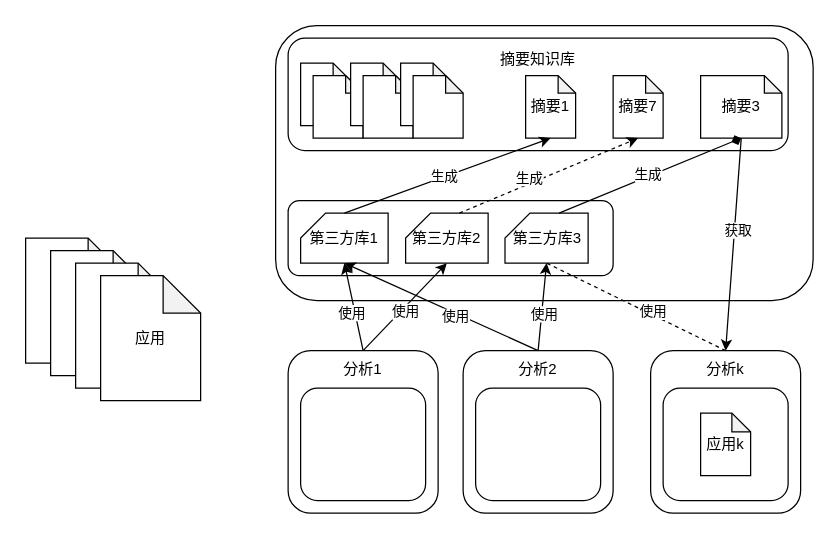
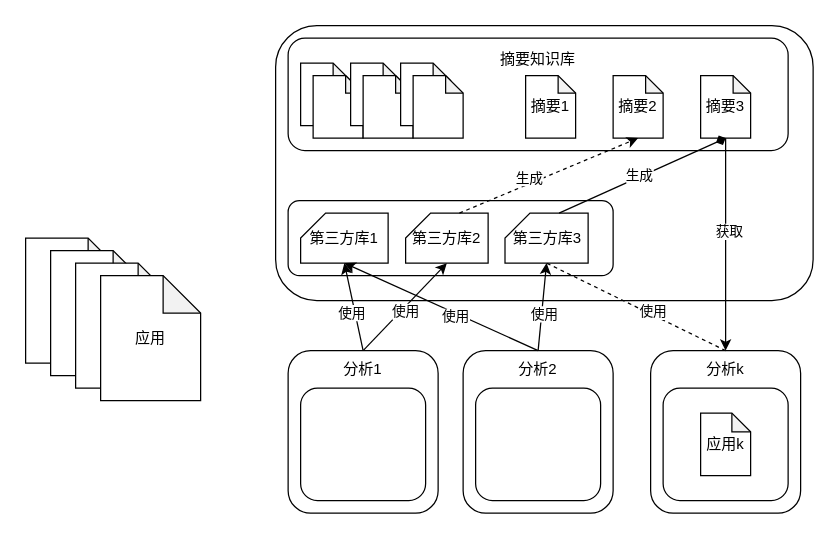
(638, 107) -> (638, 107)
(741, 107) -> (726, 107)
(444, 177) -> none
